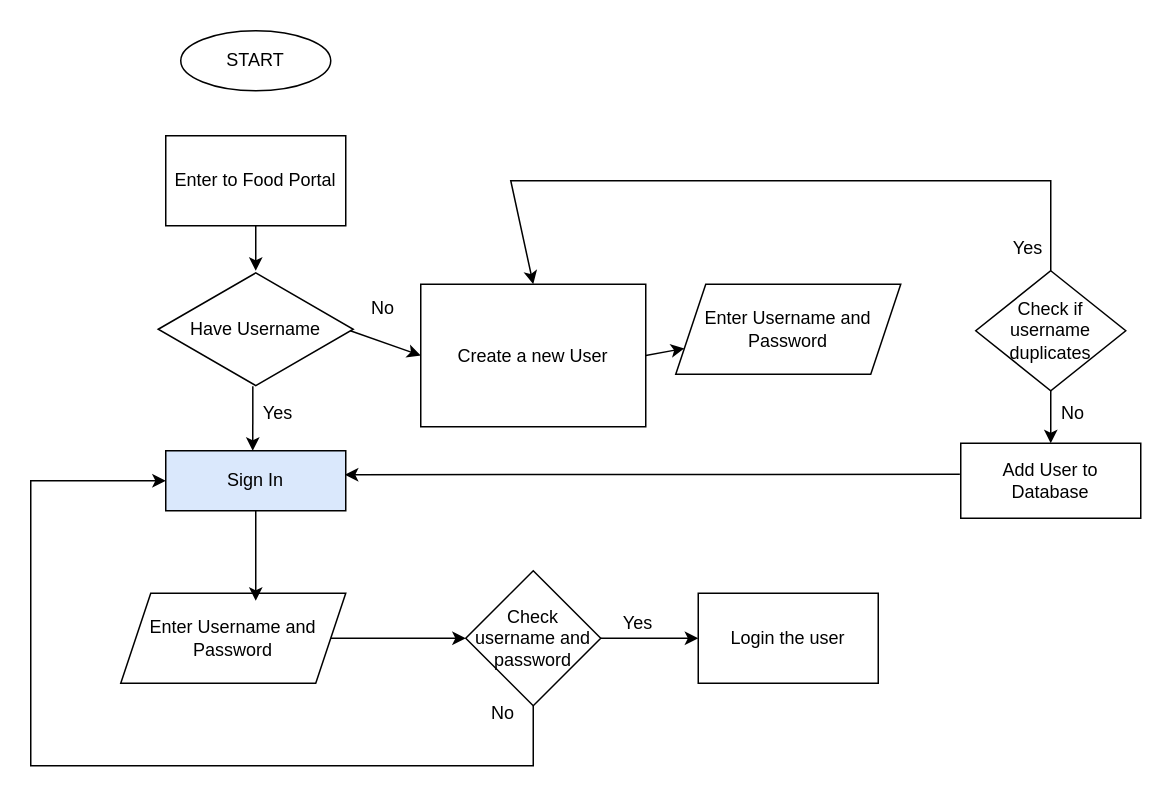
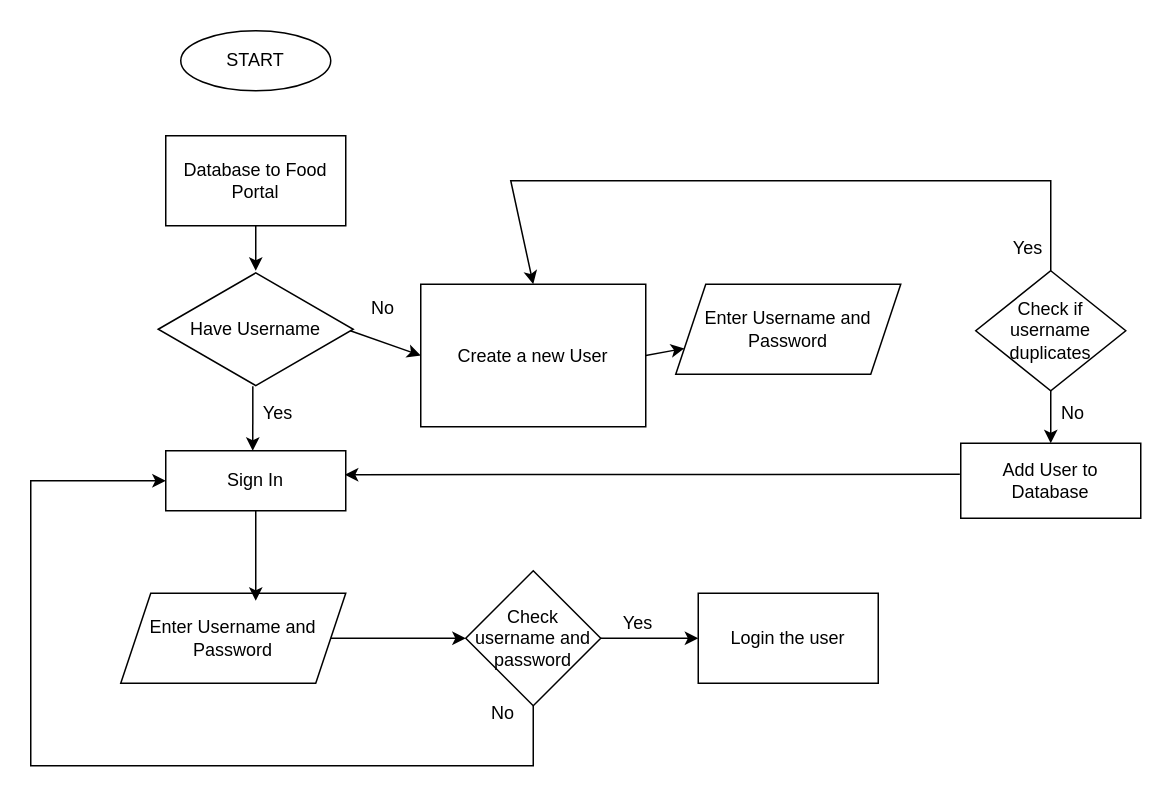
(256, 181) -> (256, 181)
(256, 481) -> (256, 481)
